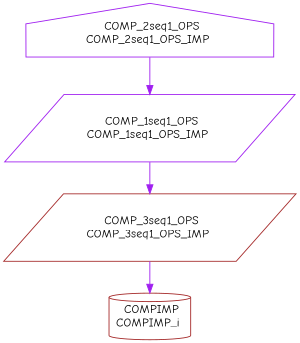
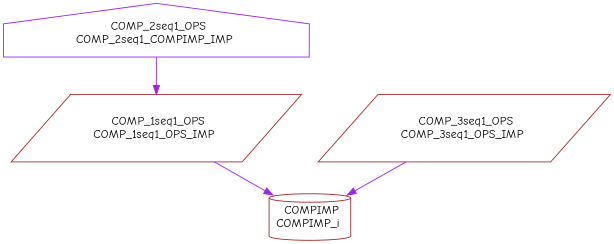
(150, 33) -> (156, 33)
(150, 128) -> (156, 128)
(150, 173) -> (240, 176)
